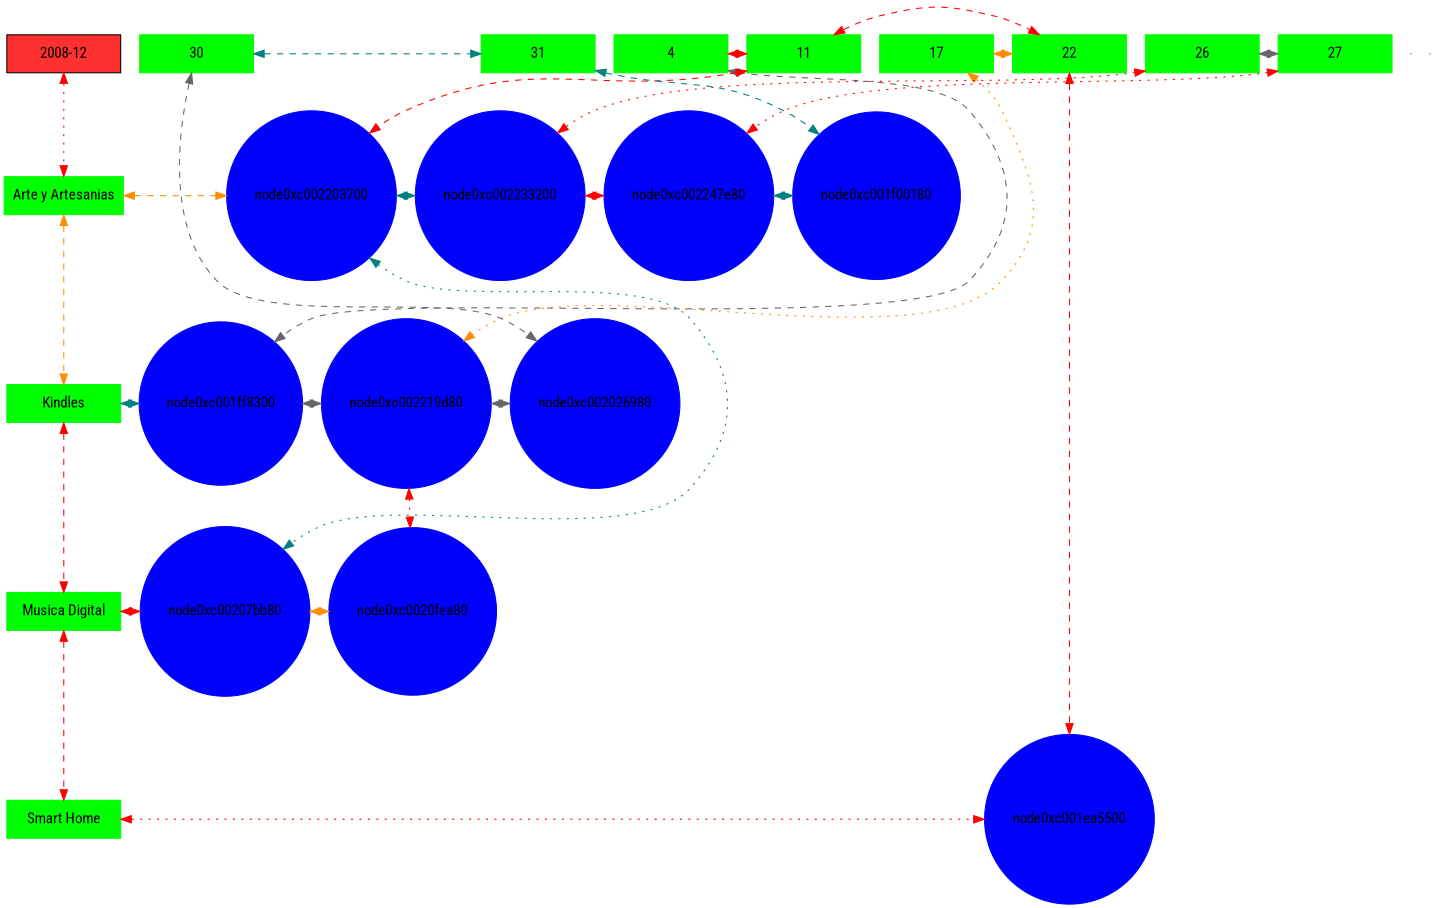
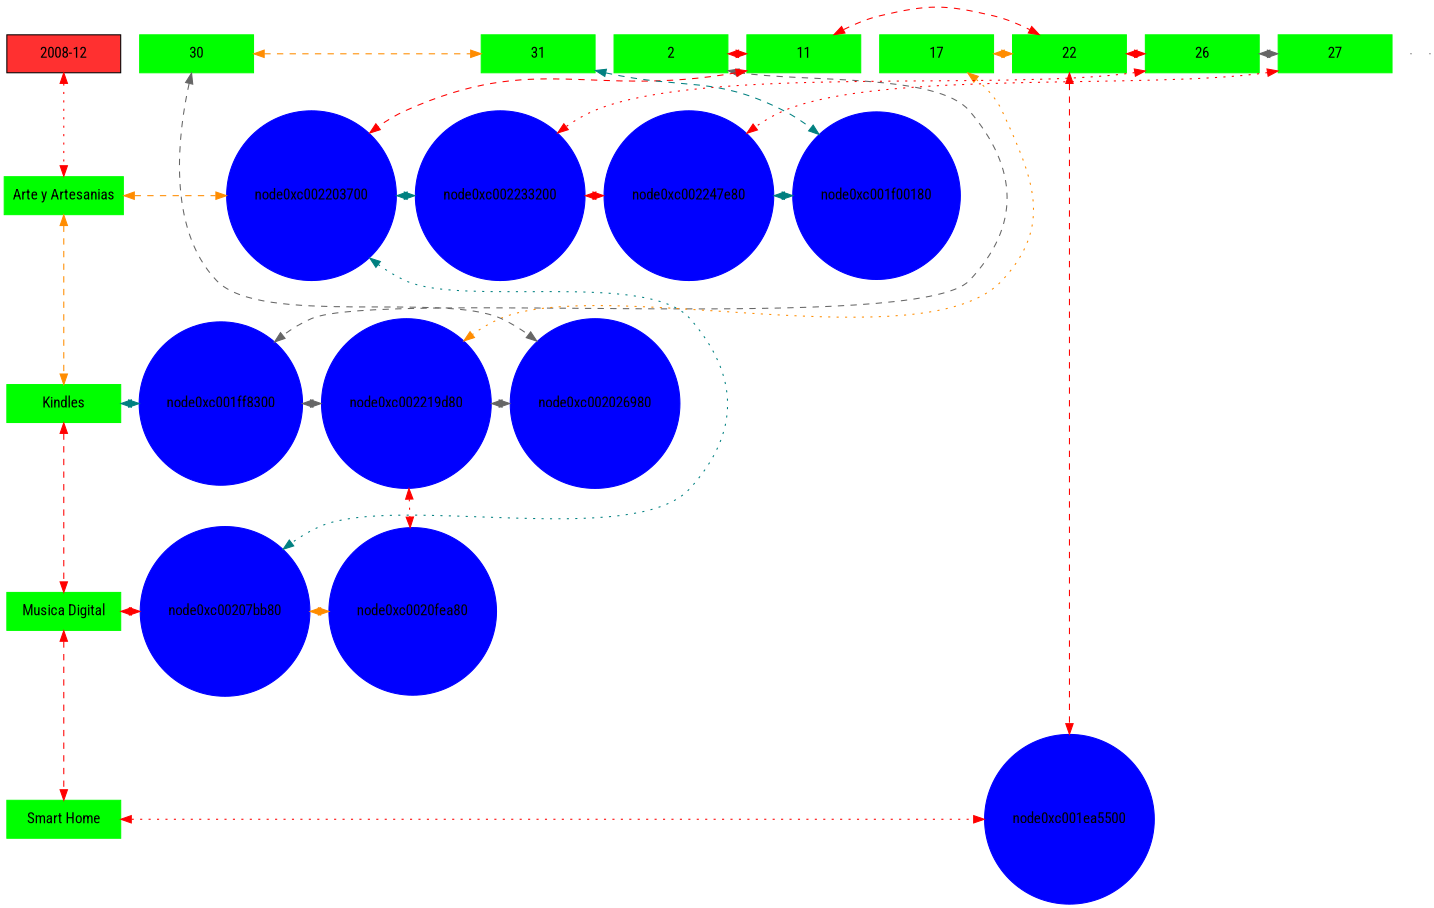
(367, 54) -> (367, 54)
(671, 54) -> (671, 54)
none -> (1138, 54)
